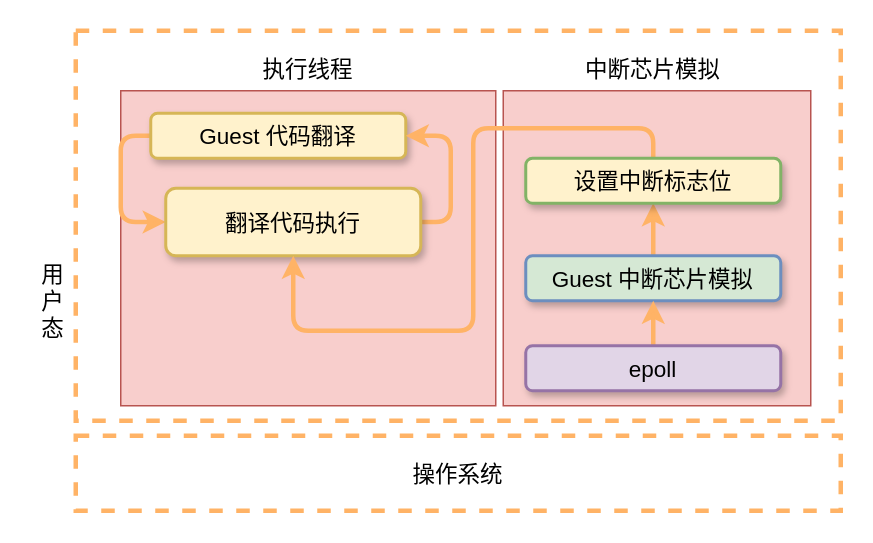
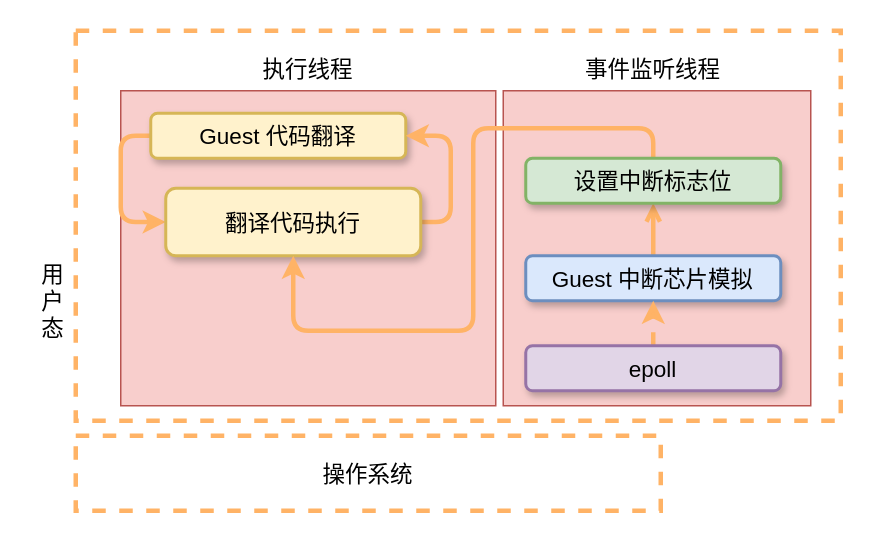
(653, 68) -> (653, 68)
(653, 181) -> (653, 181)
(653, 221) -> (653, 220)
(653, 278) -> (653, 278)
(653, 325) -> (653, 325)
(458, 473) -> (368, 473)
